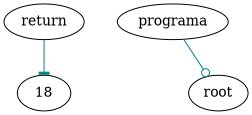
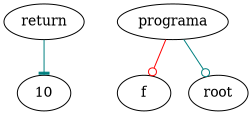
(44, 93) -> (44, 93)
none -> (144, 93)
